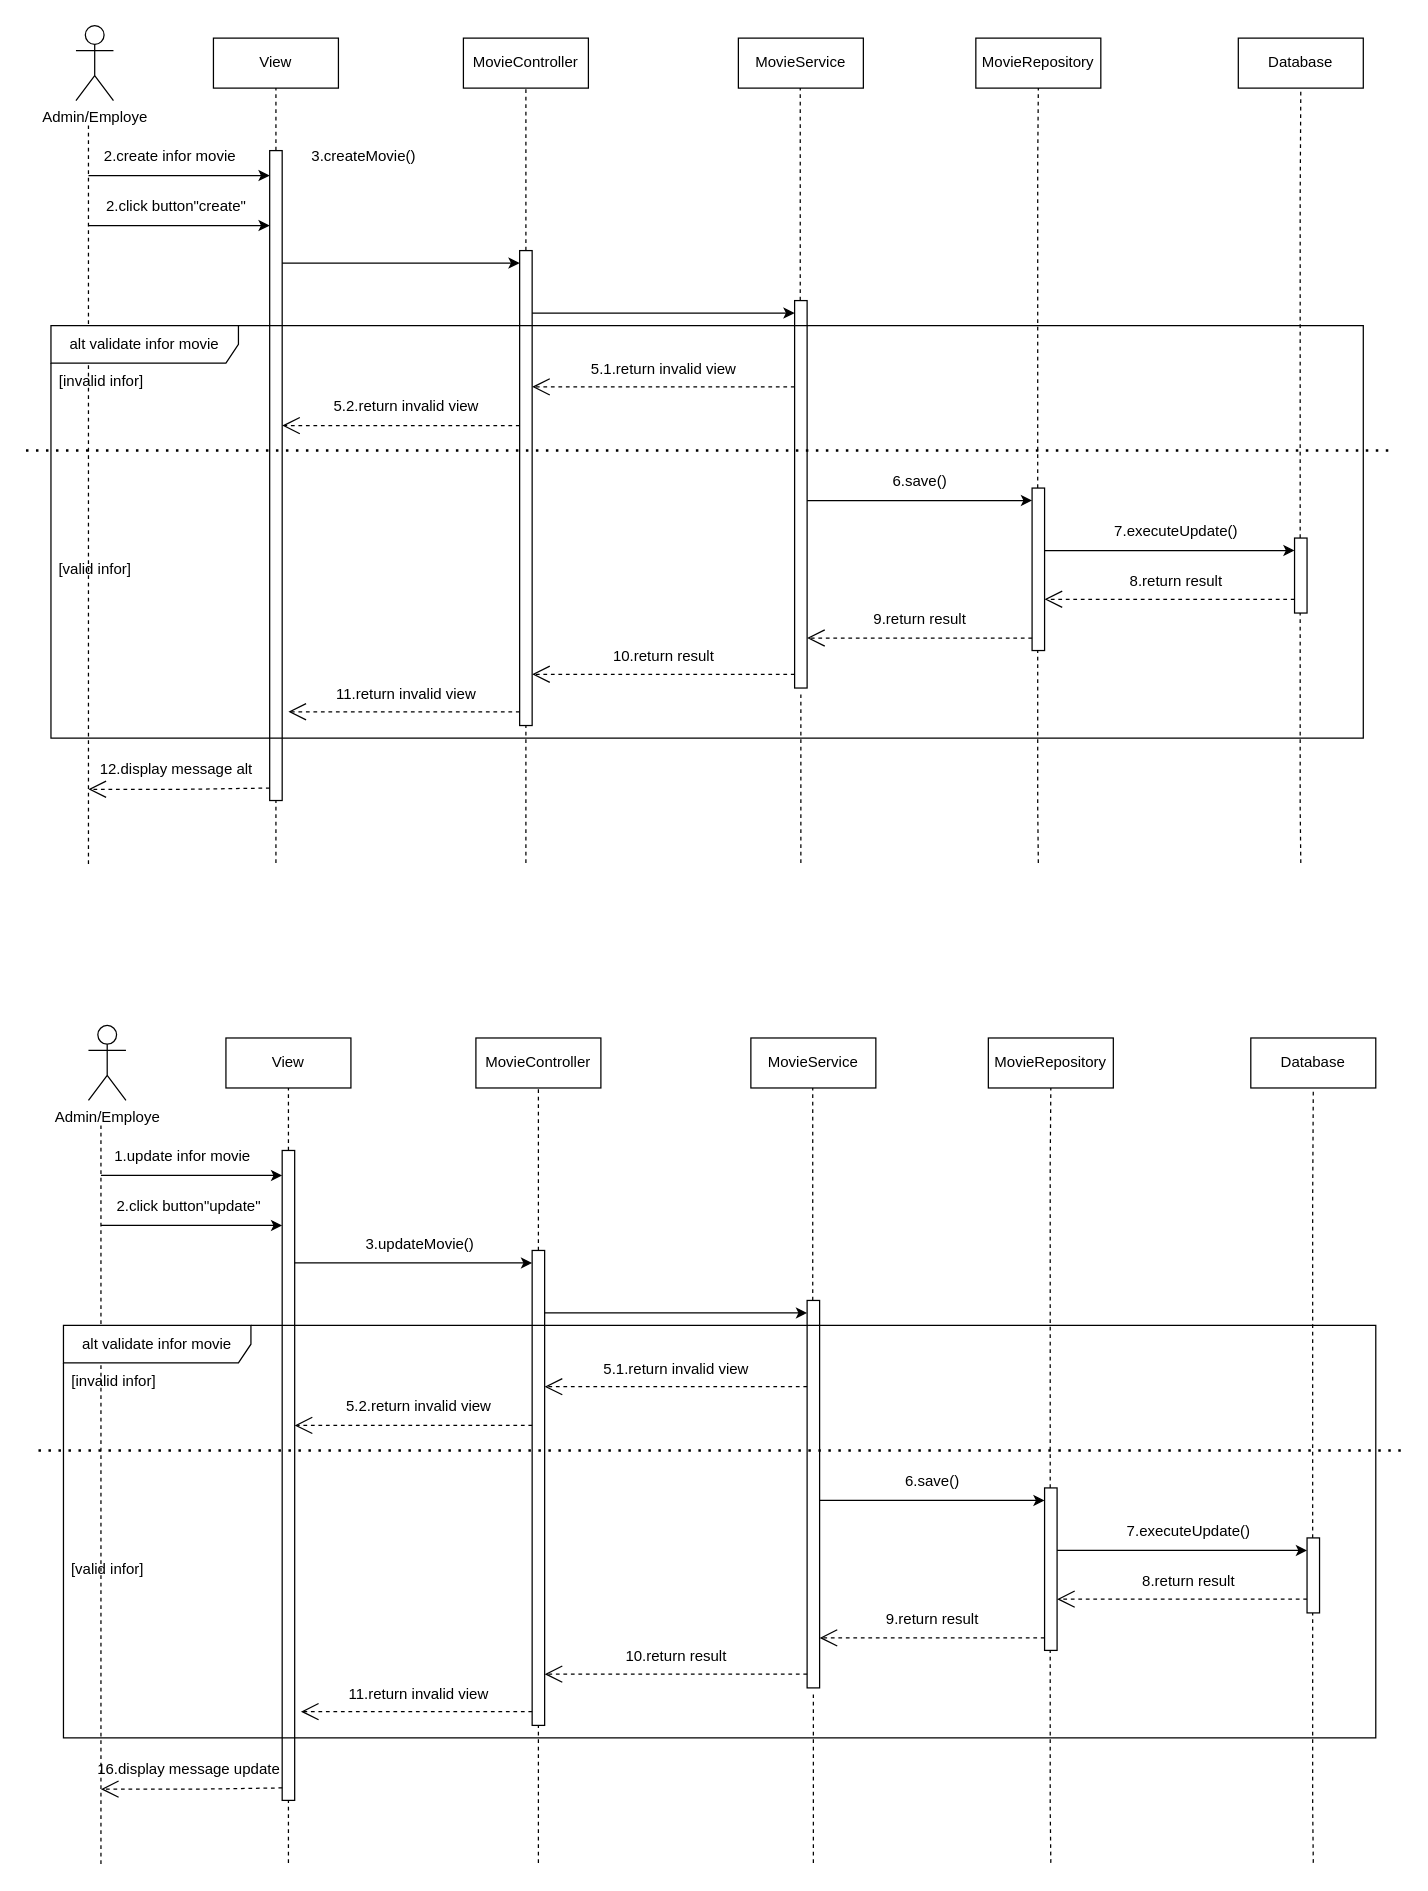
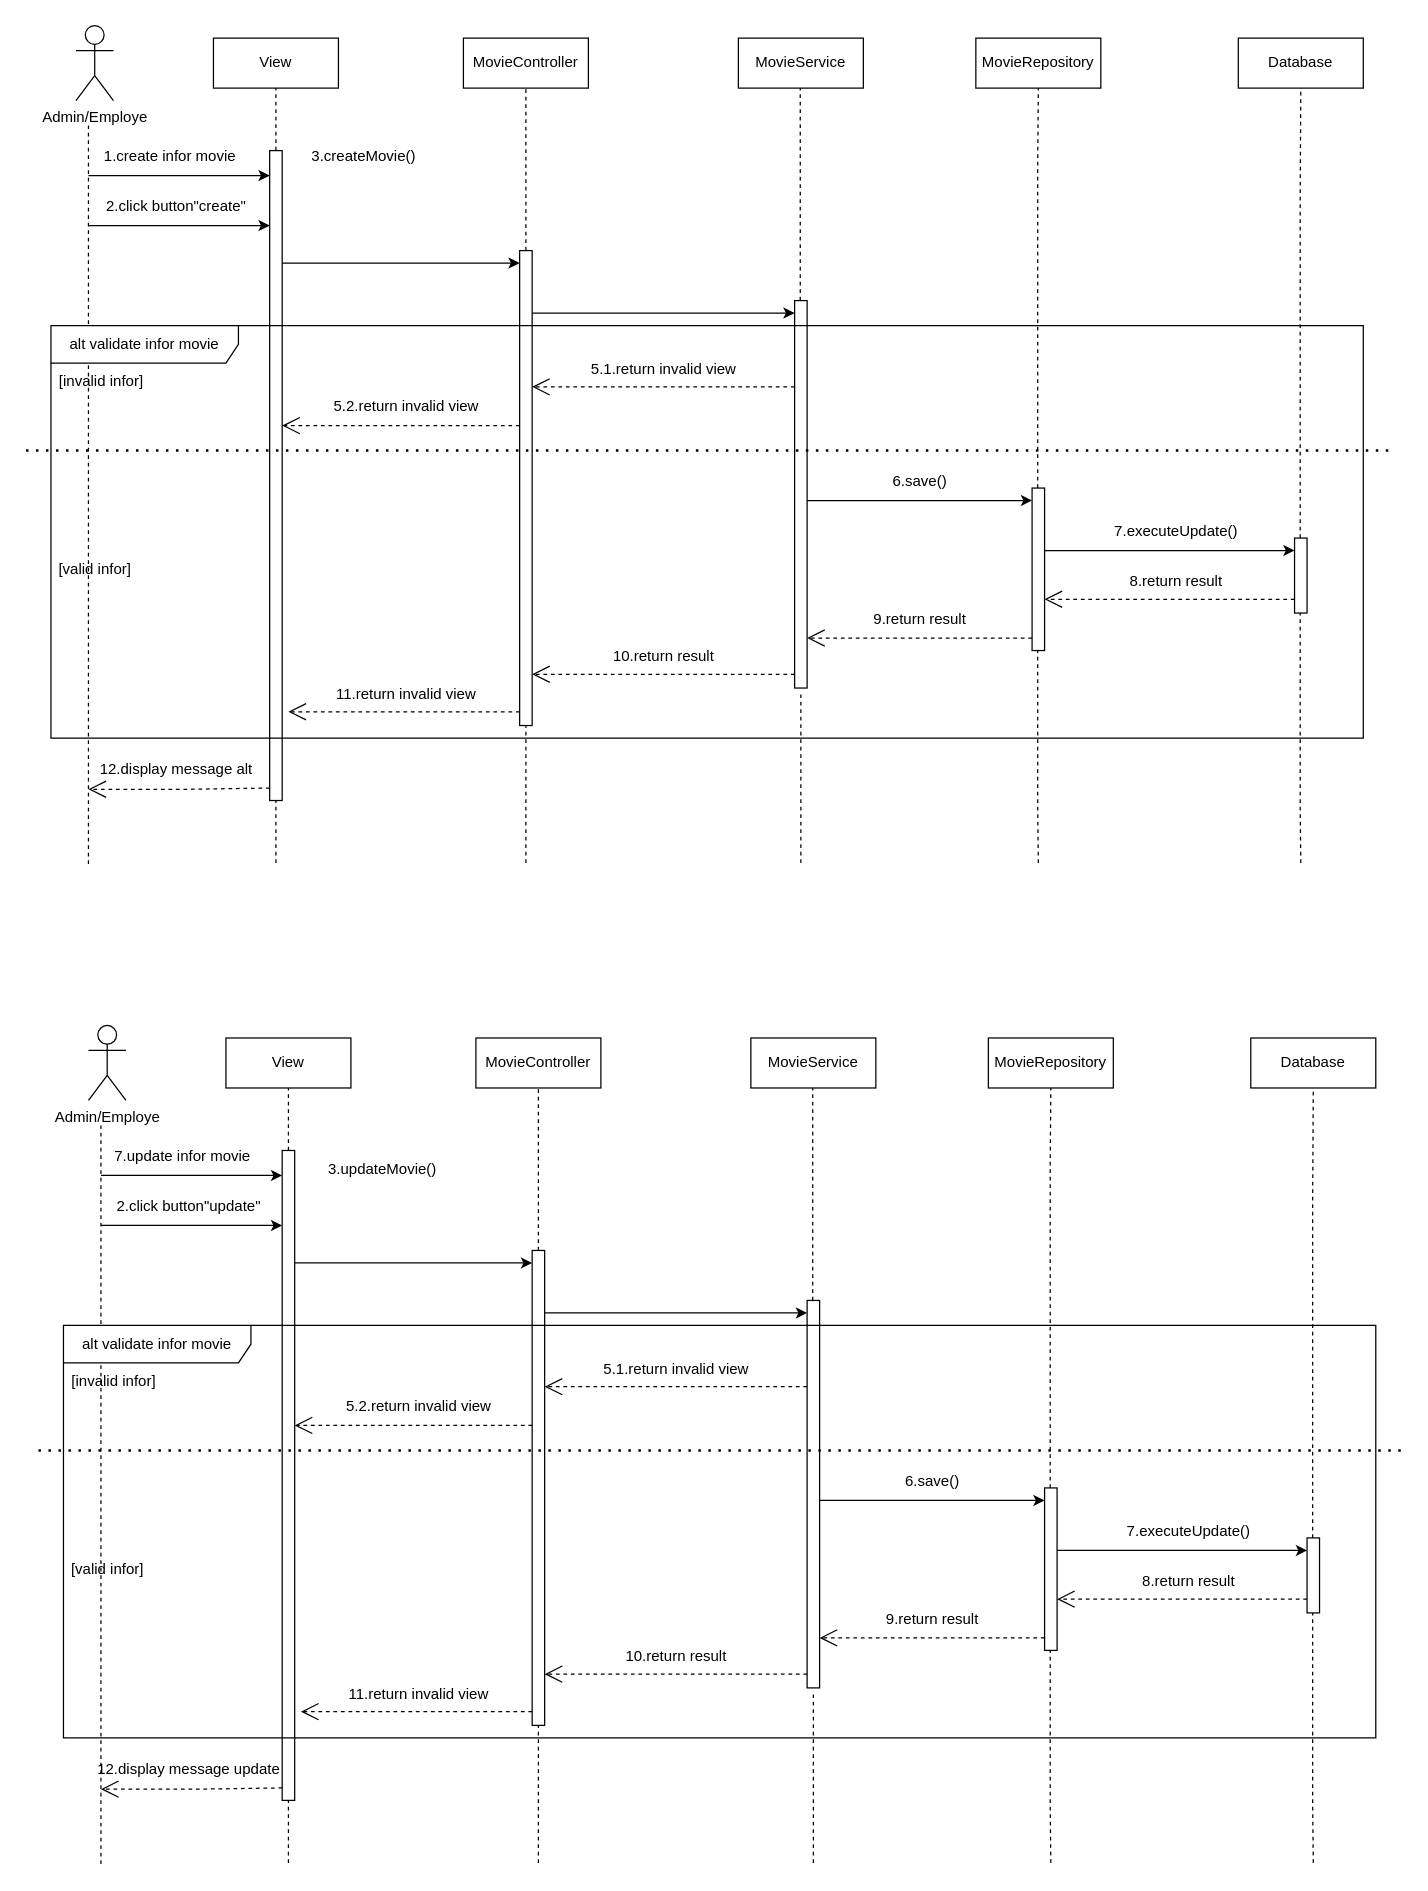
(170, 157) -> (170, 157)
(183, 1157) -> (183, 1157)
(419, 1244) -> (382, 1169)
(189, 1769) -> (189, 1769)
